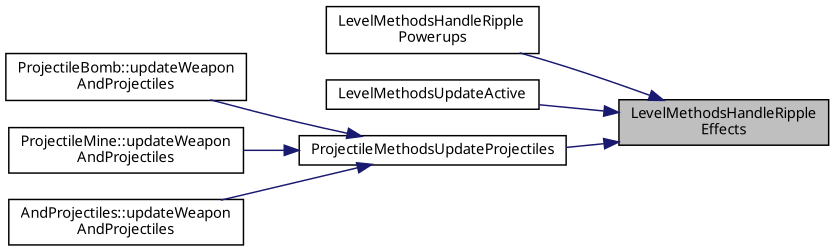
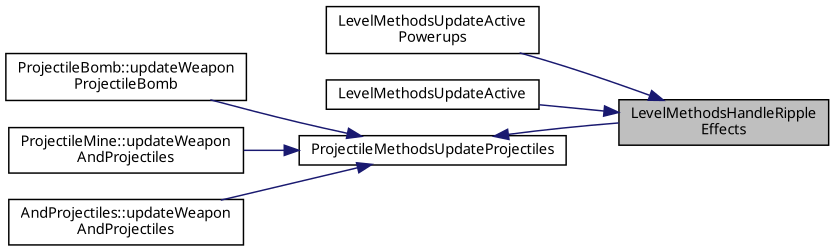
(433, 30) -> (433, 30)
(126, 77) -> (126, 77)
(585, 146) -> (564, 128)
